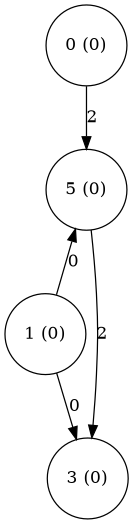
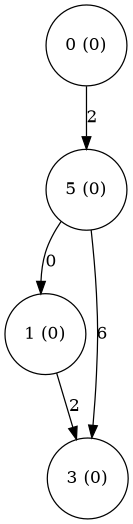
(64, 268) -> (46, 250)
(103, 334) -> (103, 334)
(75, 406) -> (75, 406)
